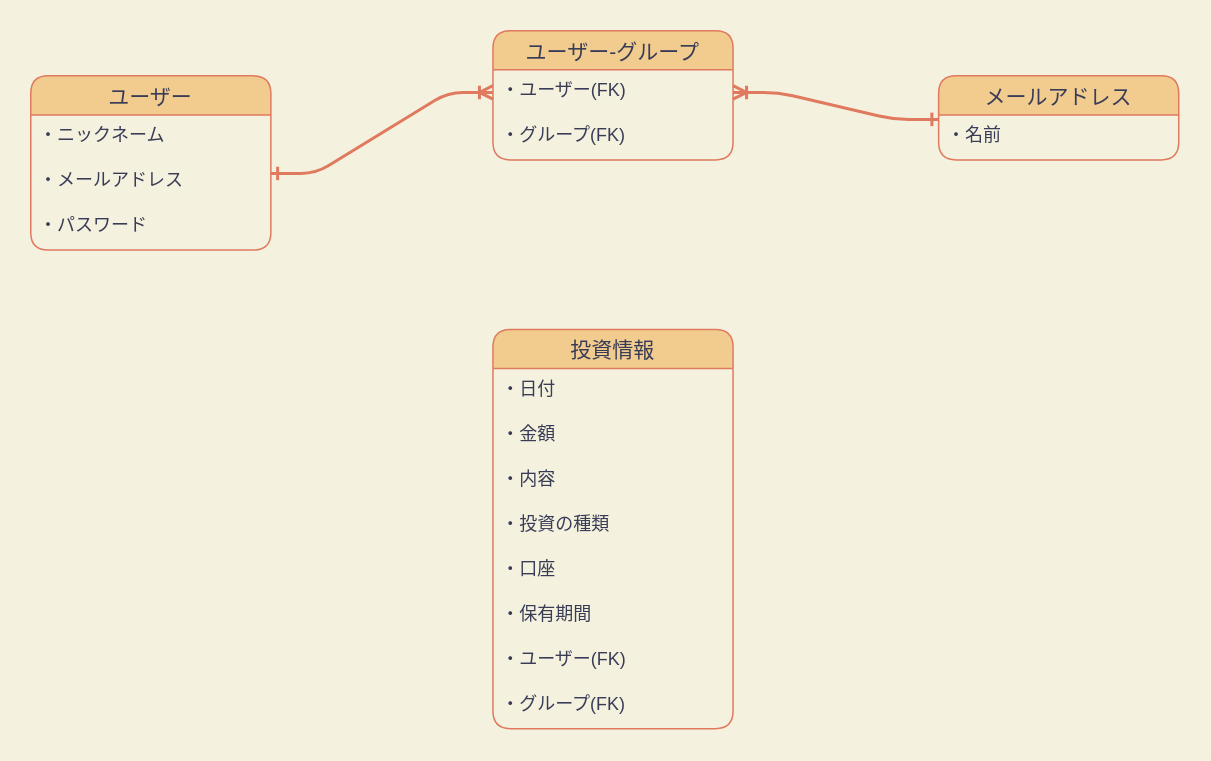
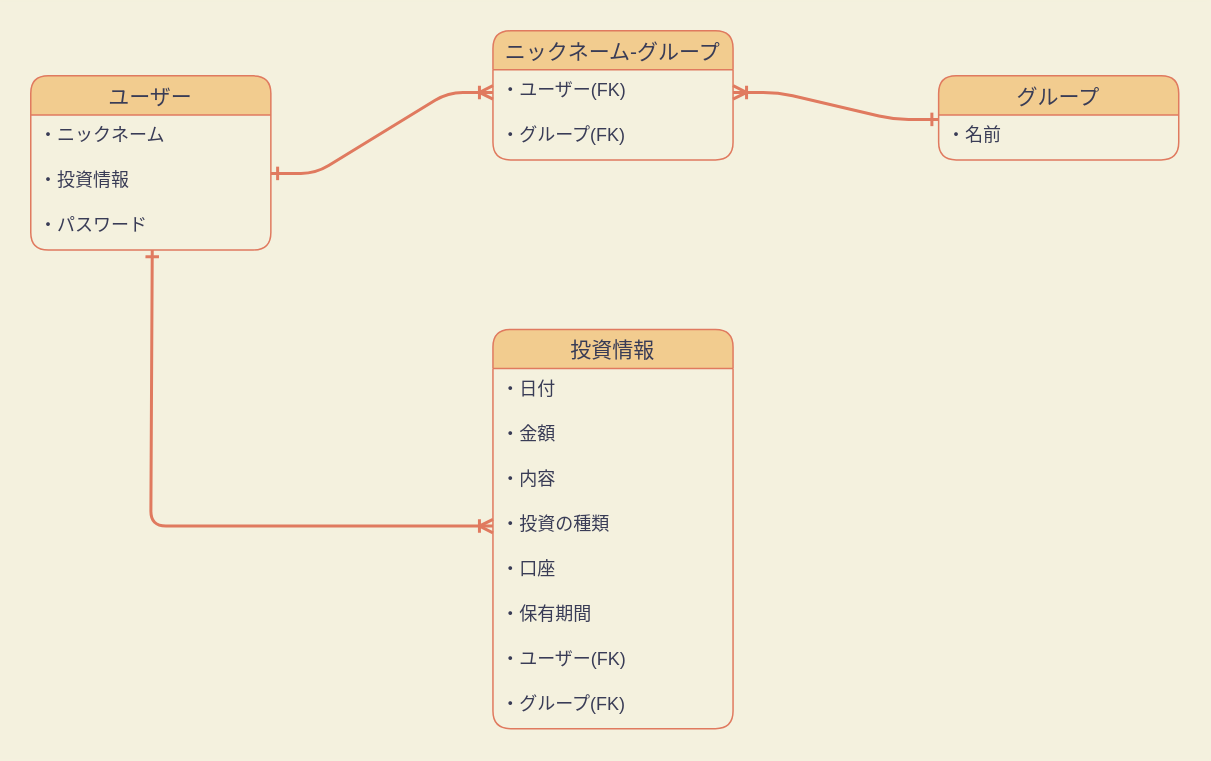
(612, 52) -> (612, 52)
(1058, 97) -> (1058, 97)
(111, 180) -> (84, 180)
none -> (188, 526)
